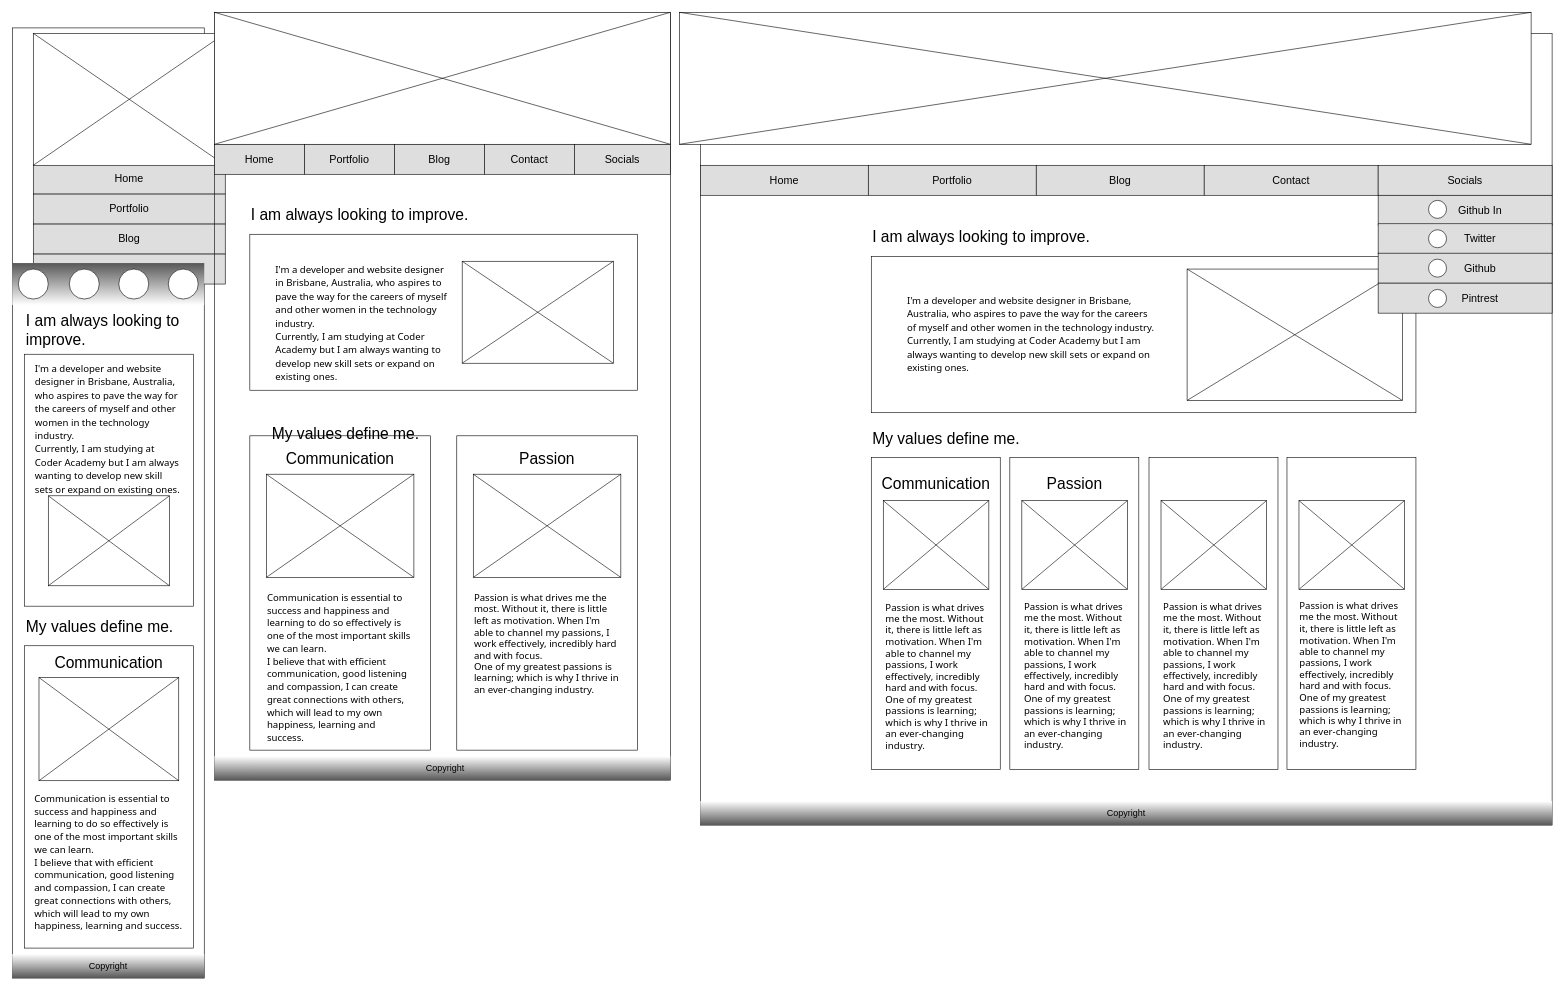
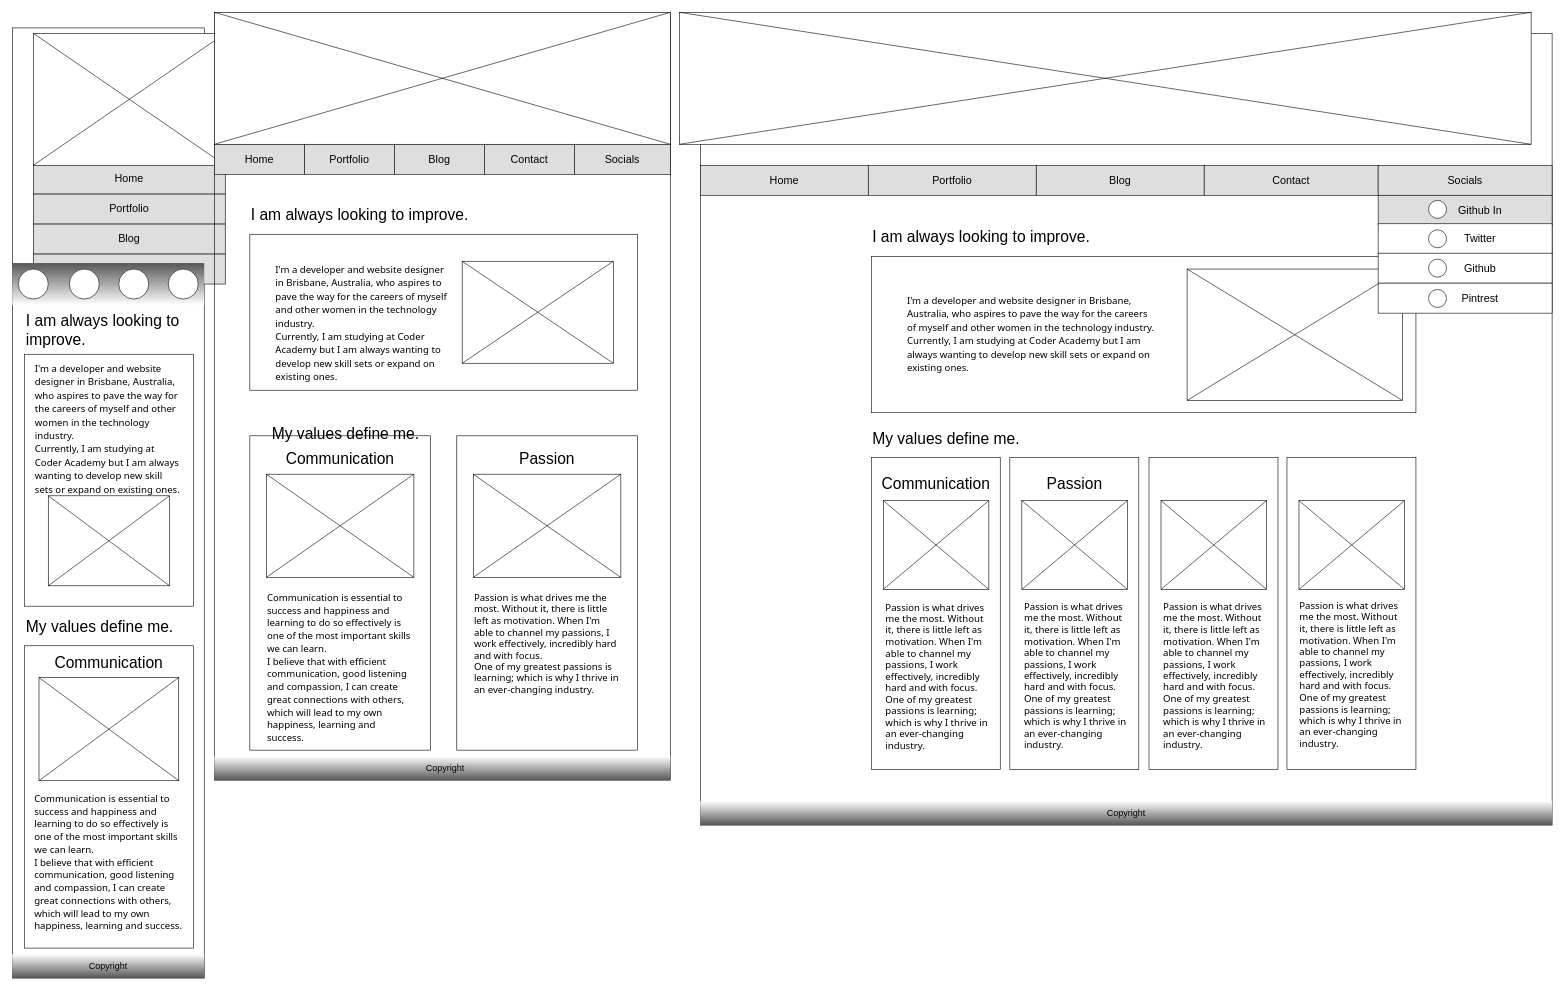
(1466, 239) -> (1466, 239)
(1466, 268) -> (1466, 268)
(1466, 298) -> (1466, 298)
